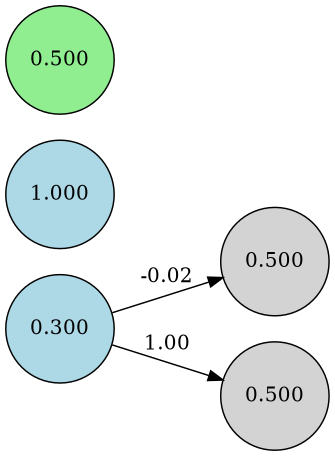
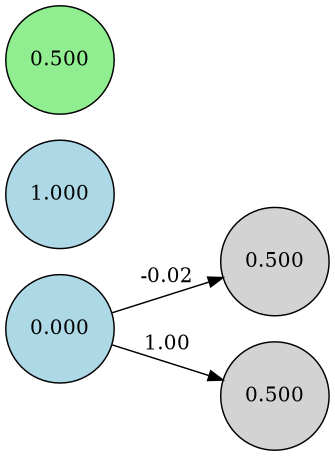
(60, 329) -> (60, 329)
